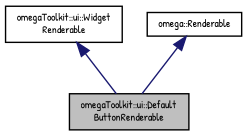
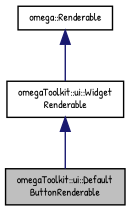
(160, 71) -> (65, 63)
